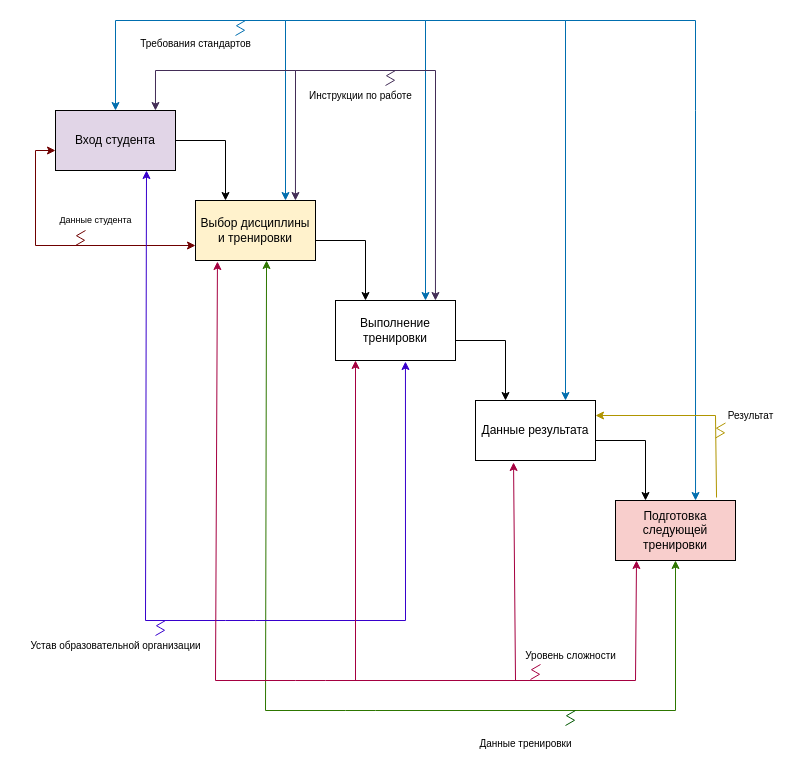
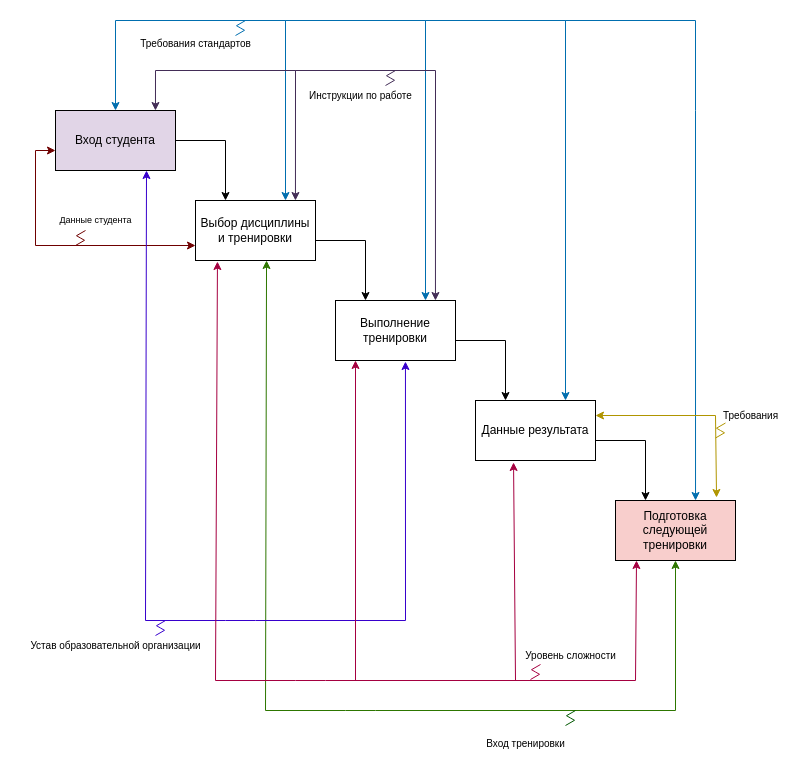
(256, 231) -> (256, 231)
(751, 416) -> (751, 416)
(716, 492) -> (716, 489)
(526, 744) -> (526, 744)
